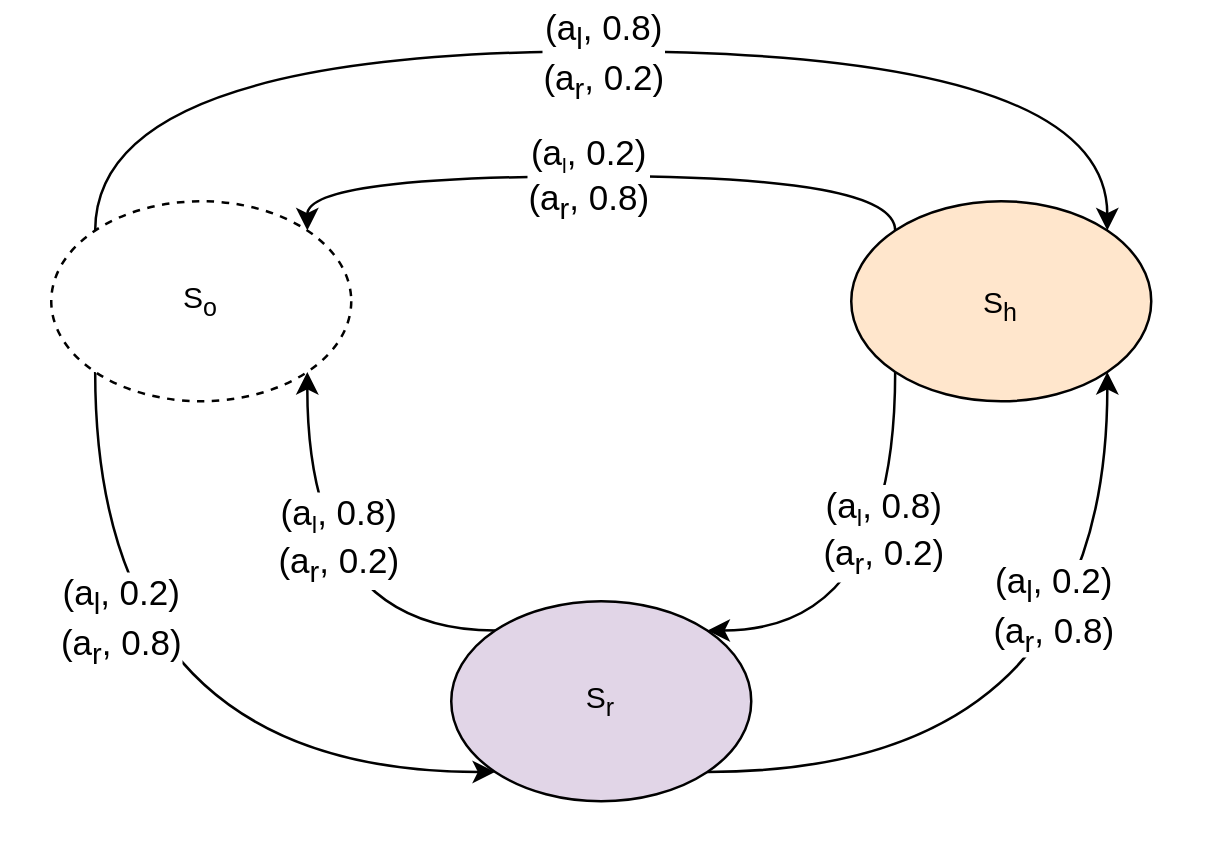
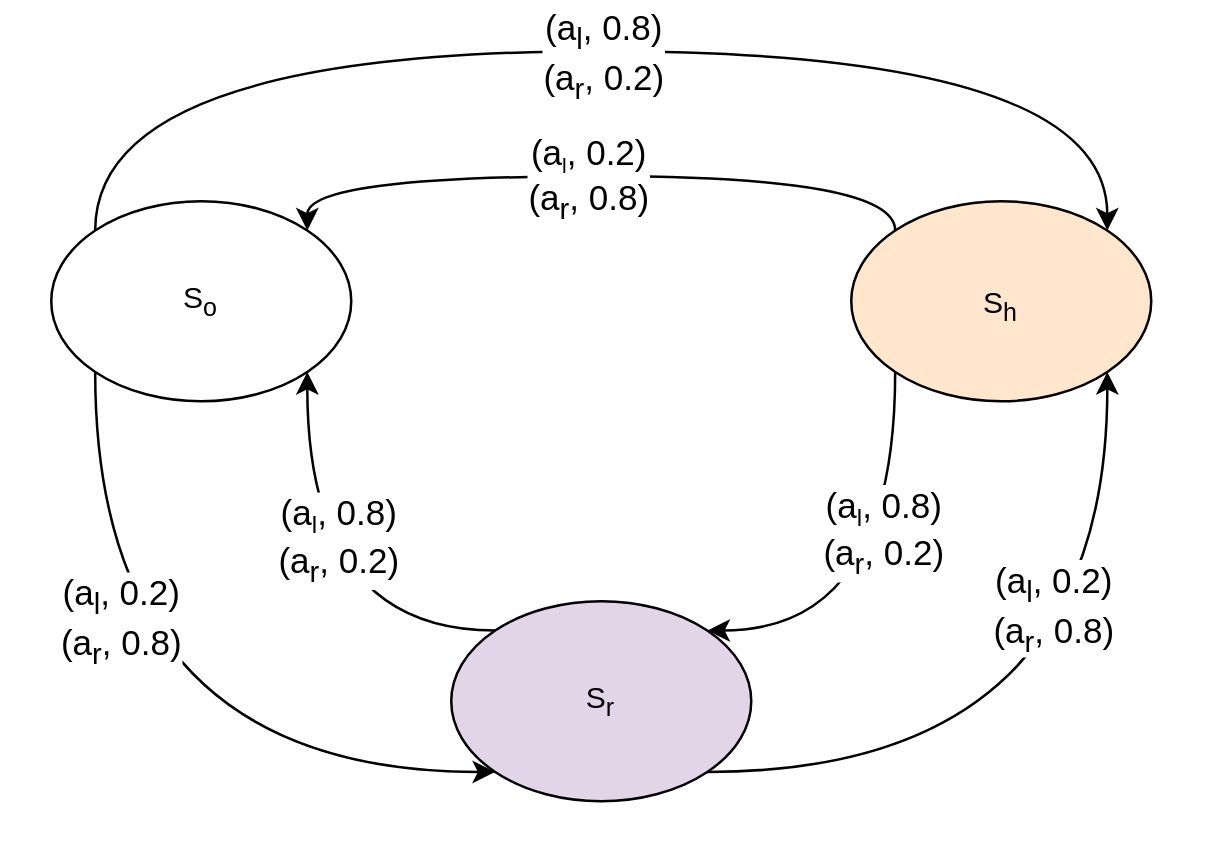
(201, 301) -> (201, 301)
